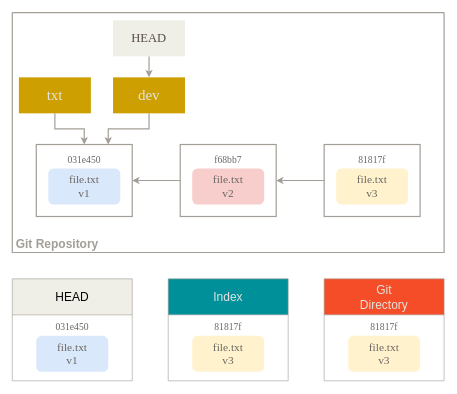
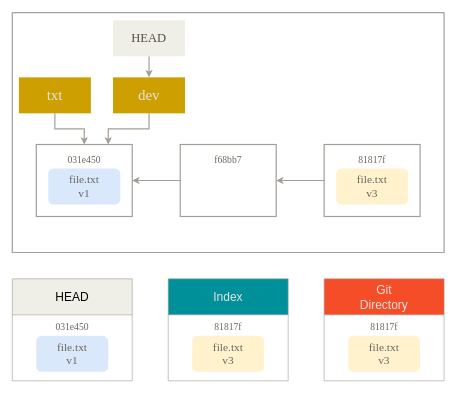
(228, 186) -> none
(57, 243) -> none
